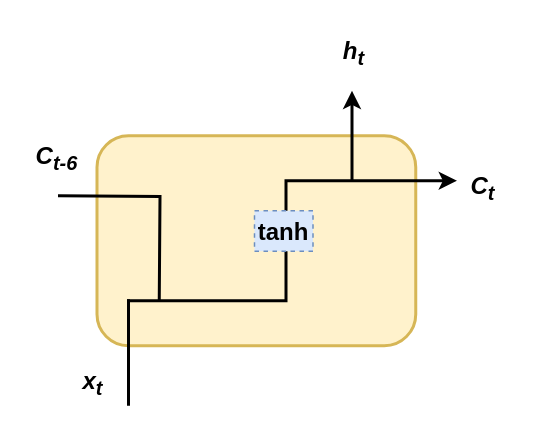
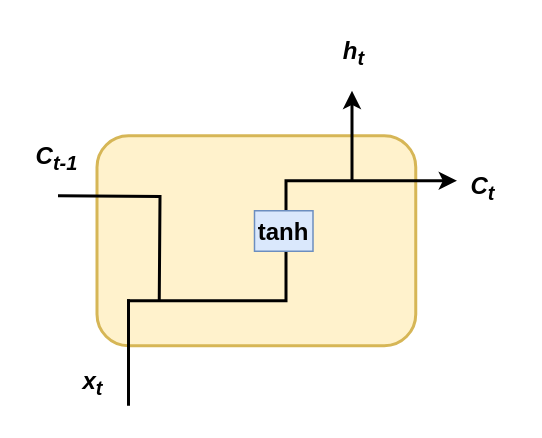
(57, 158) -> (57, 158)
(284, 231) -> (284, 231)
